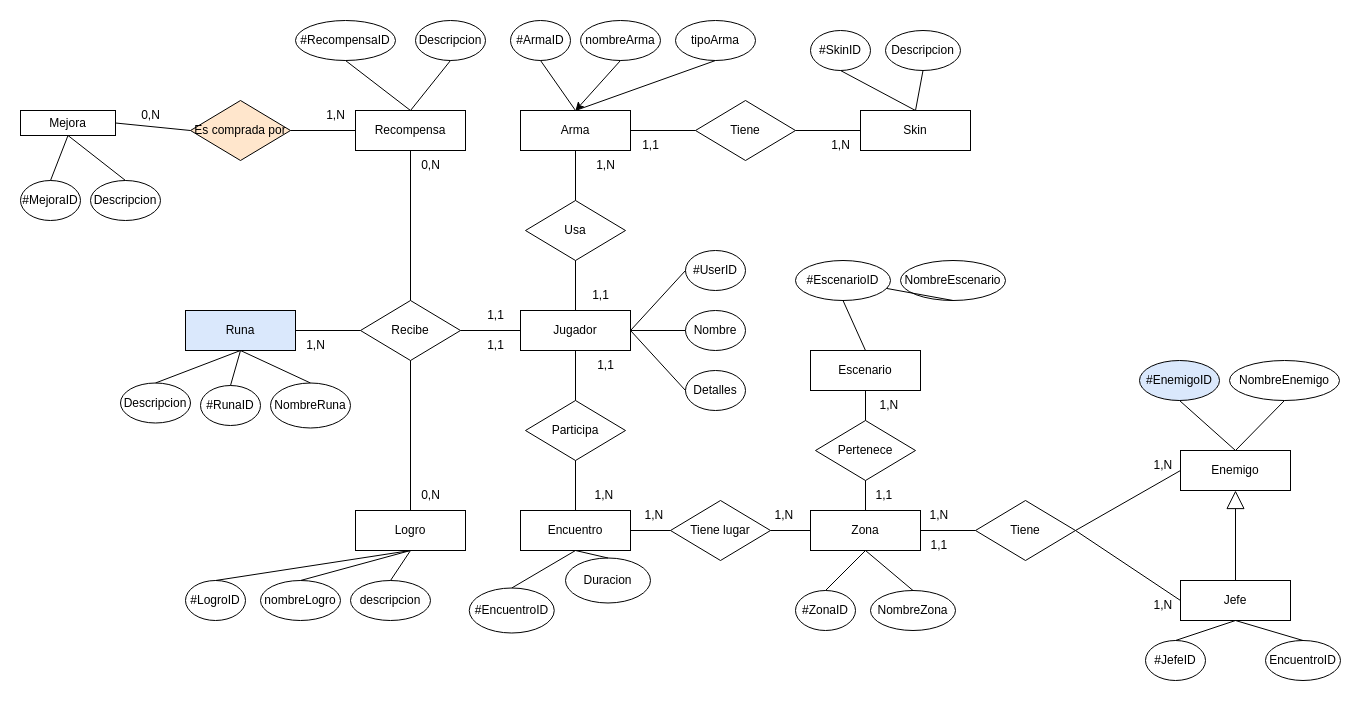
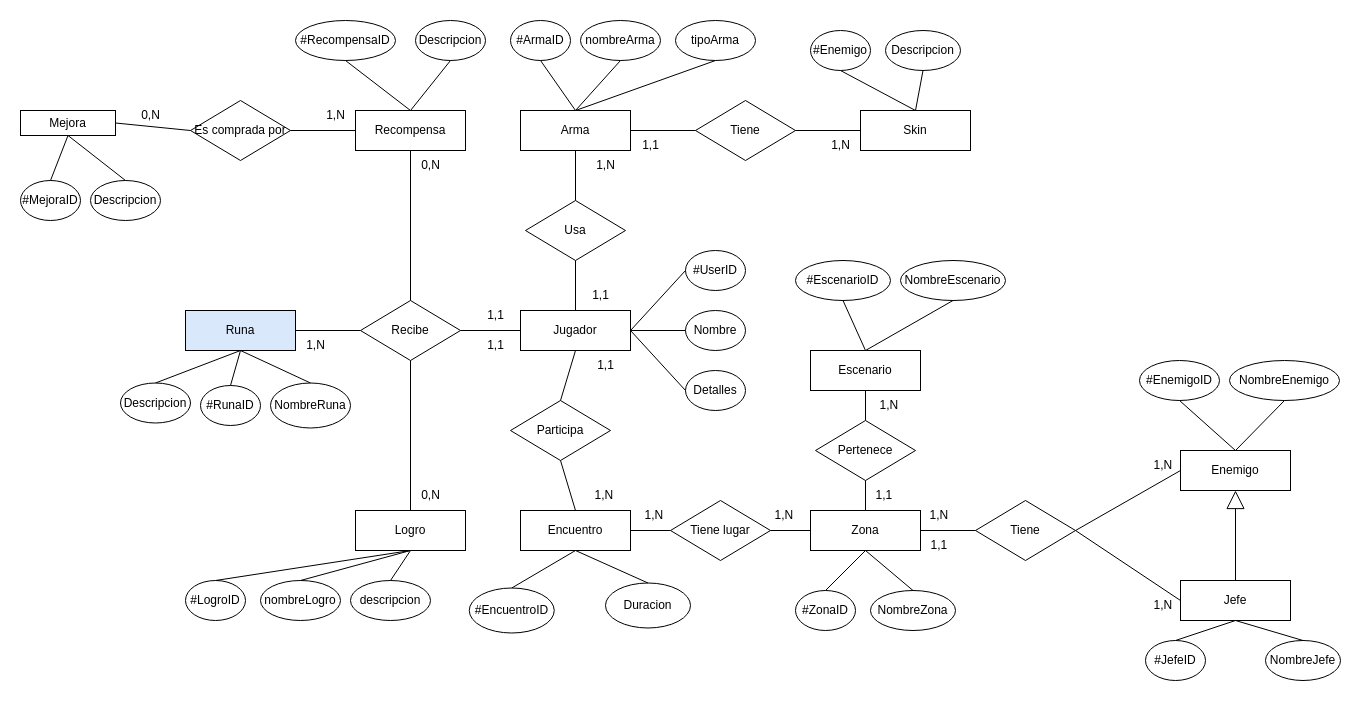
(841, 51) -> (841, 51)
(581, 104) -> (580, 105)
(241, 131) -> (241, 131)
(920, 295) -> (910, 325)
(1180, 381) -> (1180, 381)
(576, 431) -> (561, 431)
(608, 581) -> (648, 606)
(1303, 661) -> (1303, 661)
